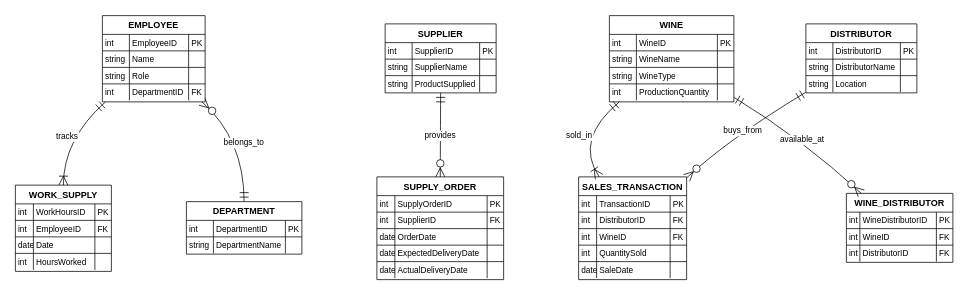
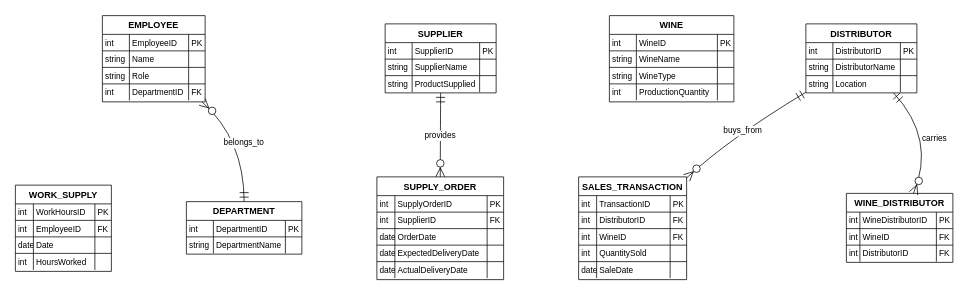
(593, 136) -> none
(75, 139) -> none
none -> (920, 140)
(799, 141) -> none
